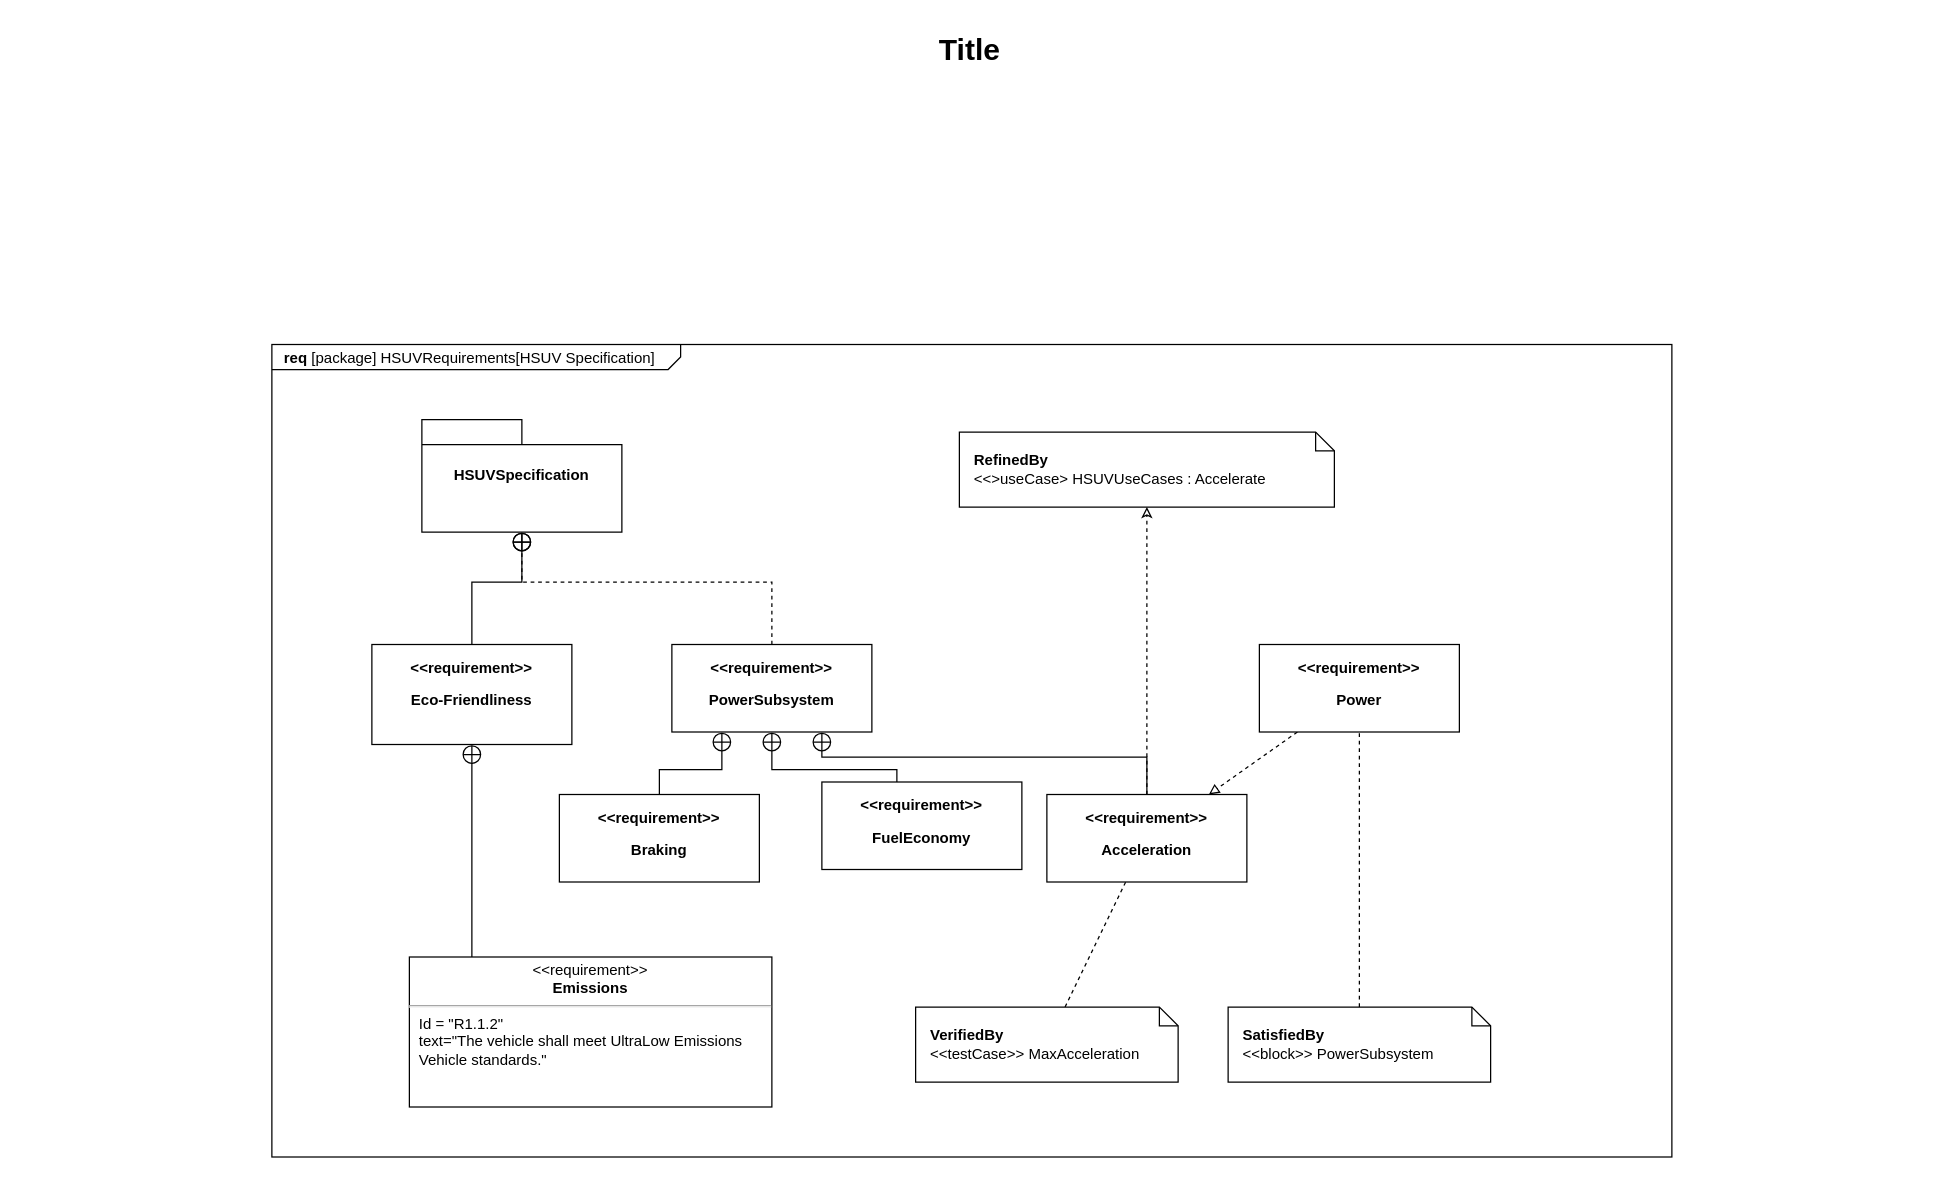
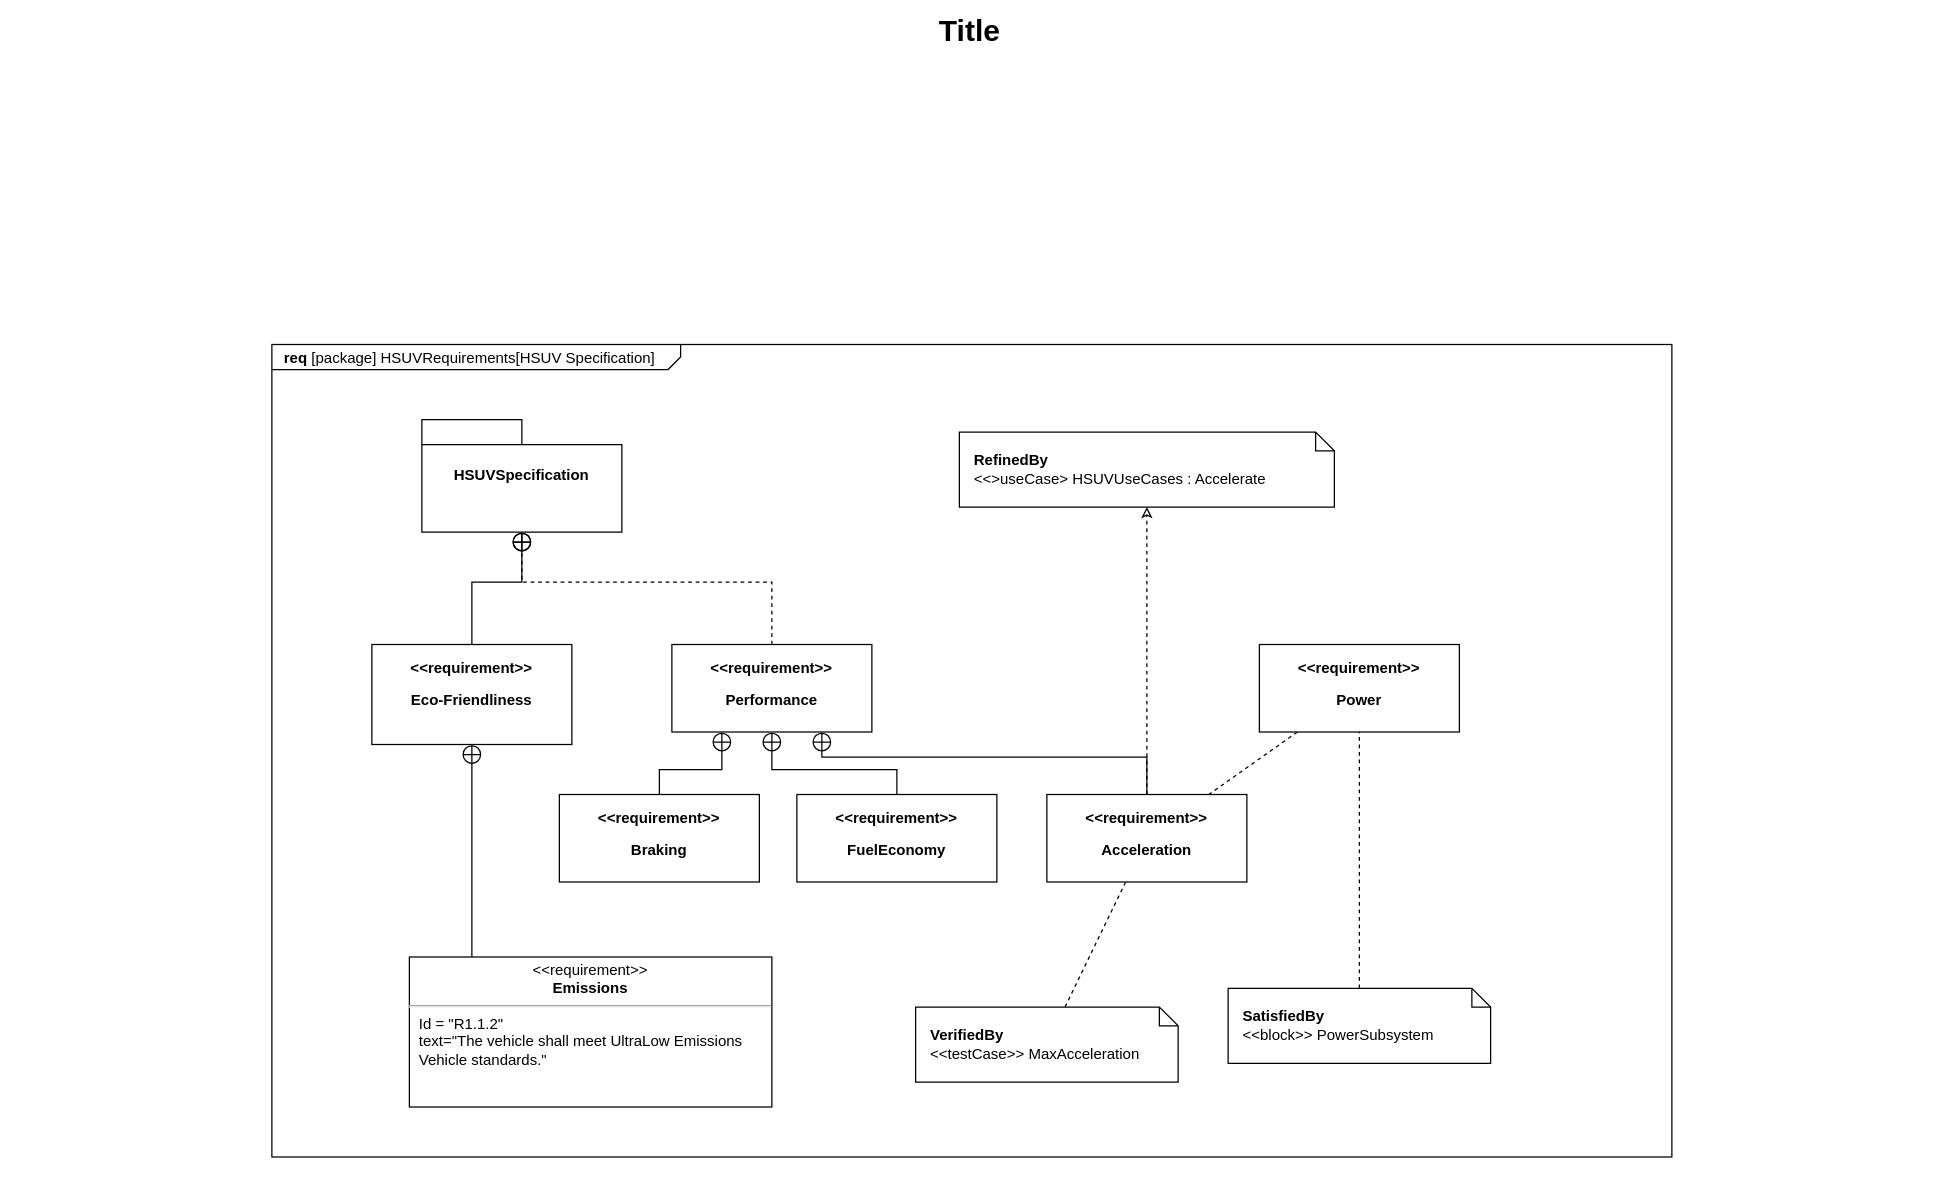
(969, 51) -> (969, 32)
(772, 644) -> (772, 644)
(1218, 788) -> (1214, 791)
(922, 826) -> (897, 838)
(1359, 1044) -> (1359, 1026)
